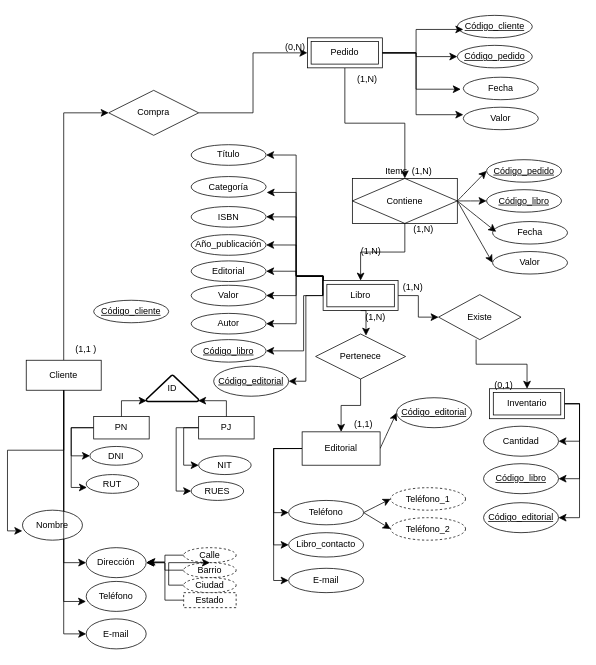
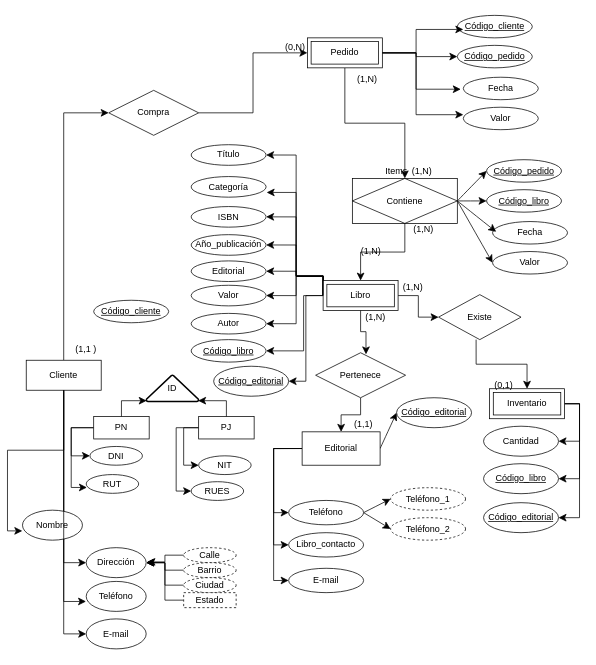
(360, 357) -> (360, 375)
(173, 563) -> (168, 585)
